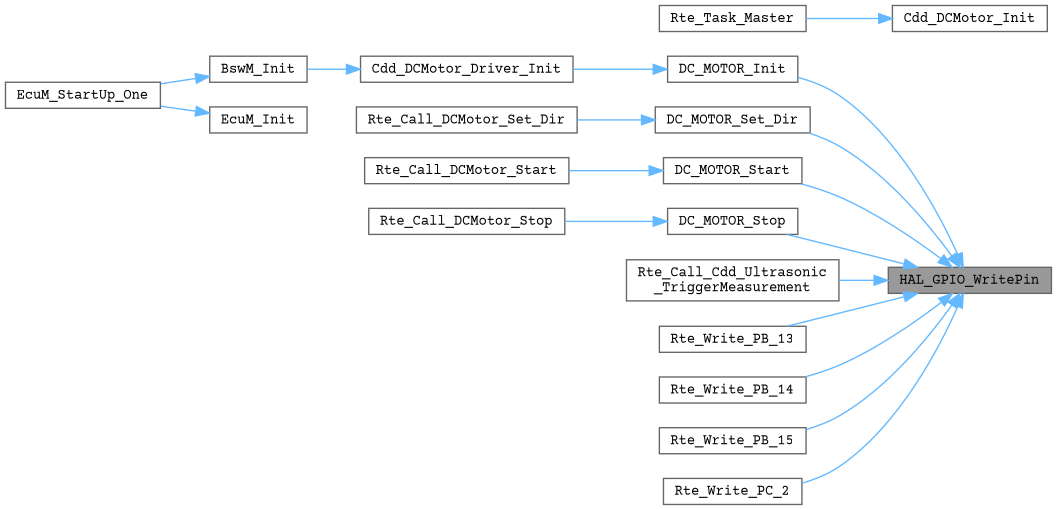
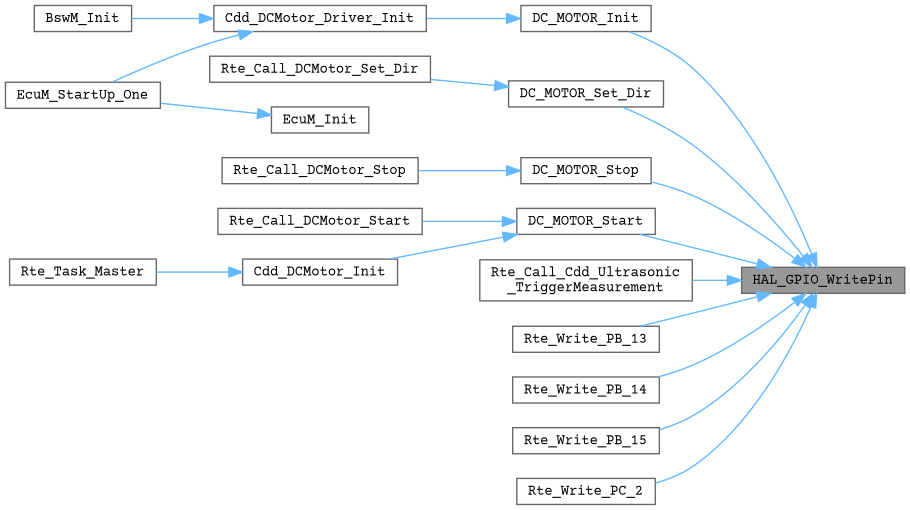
(178, 81) -> (175, 56)
none -> (446, 248)
